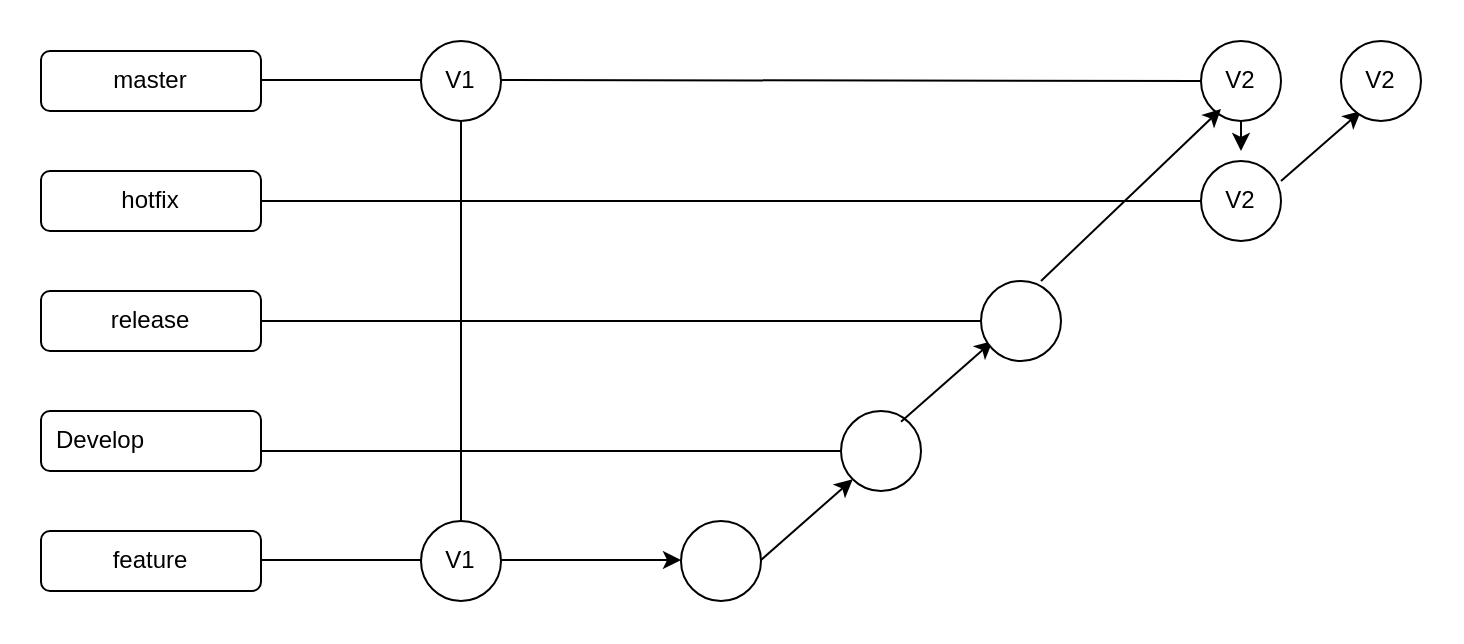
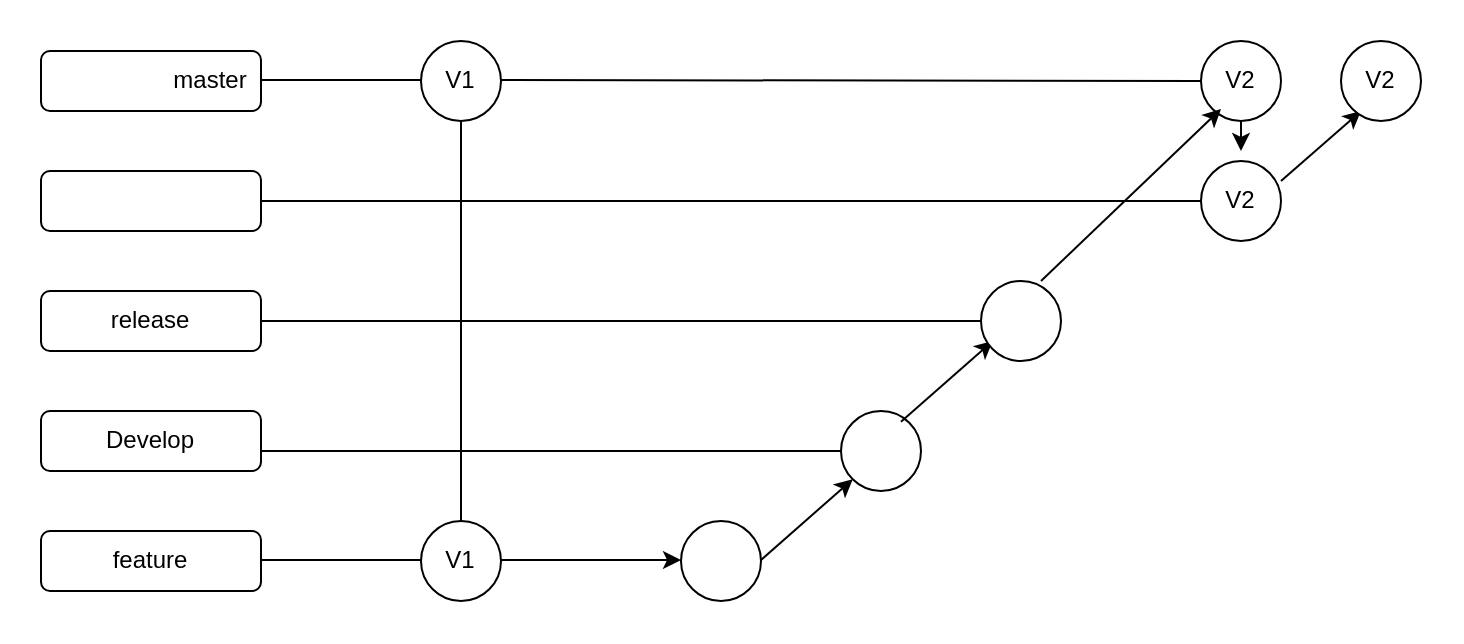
(151, 81) -> (211, 81)
(151, 201) -> none
(101, 441) -> (151, 441)
